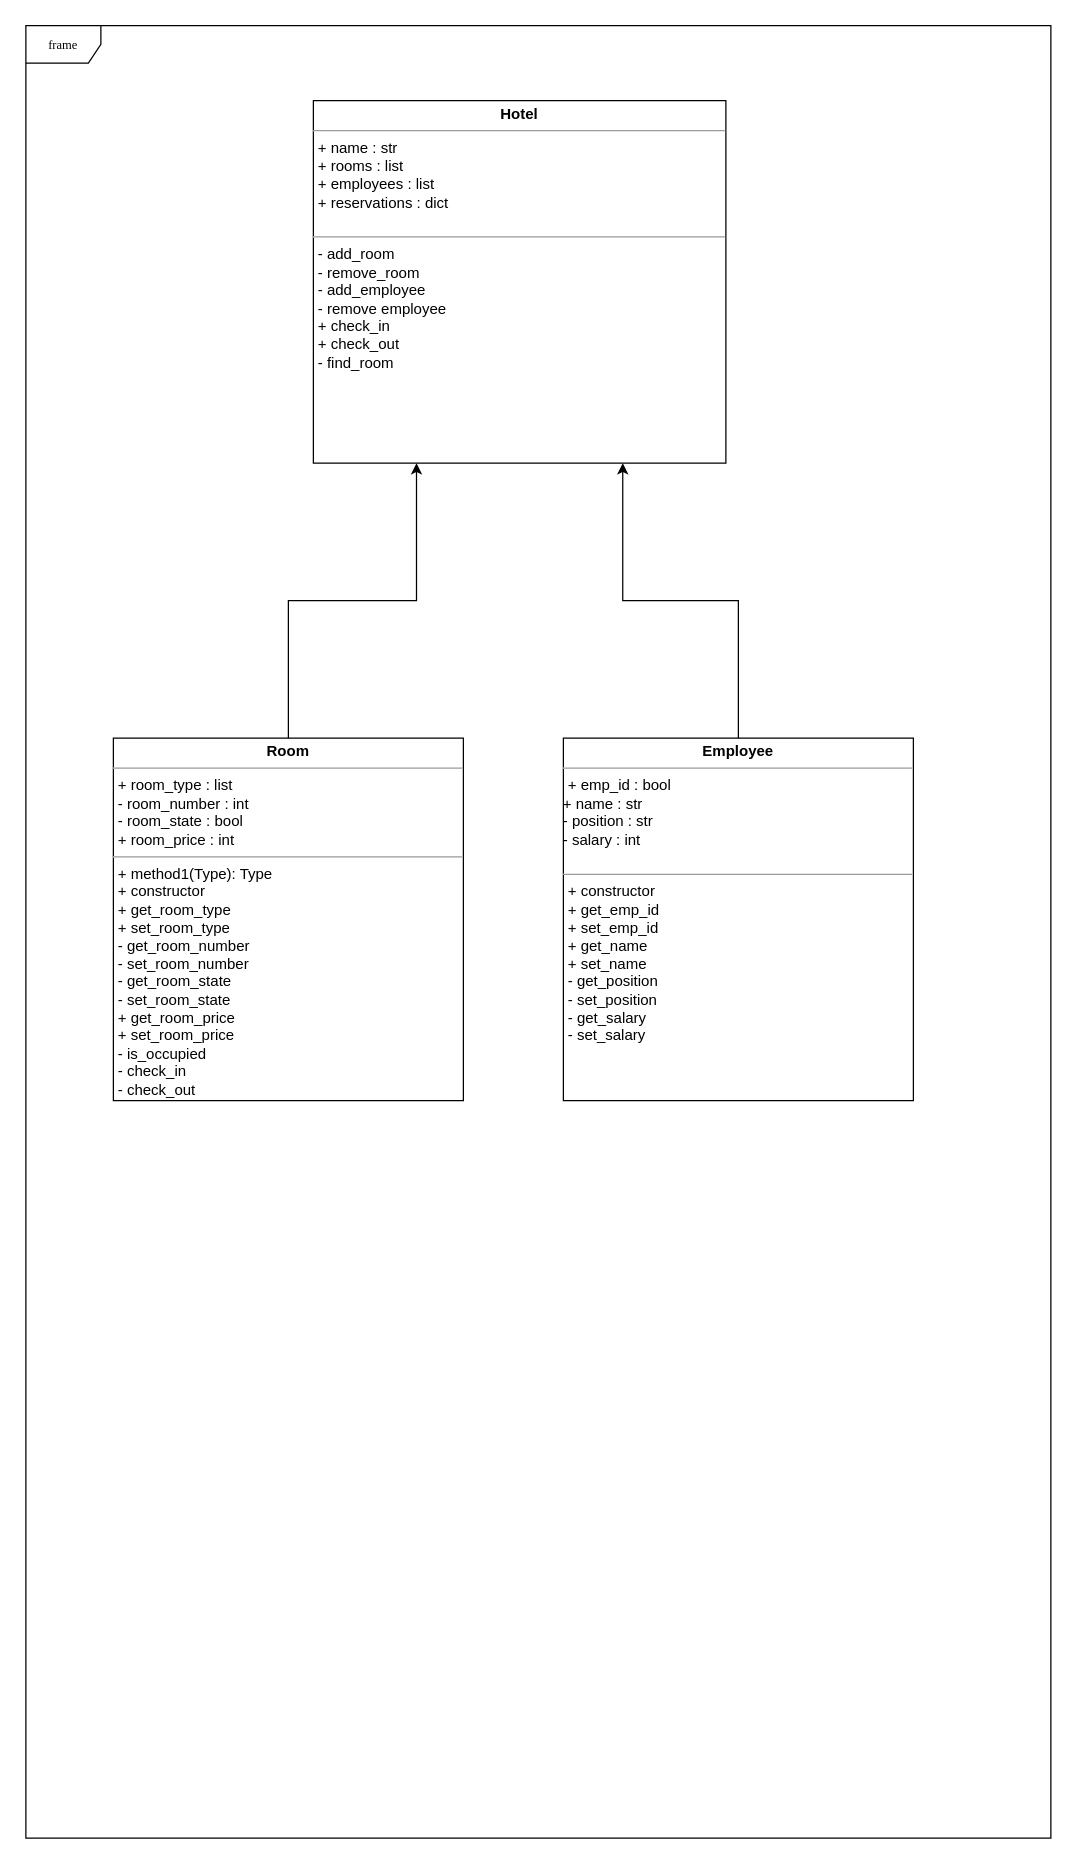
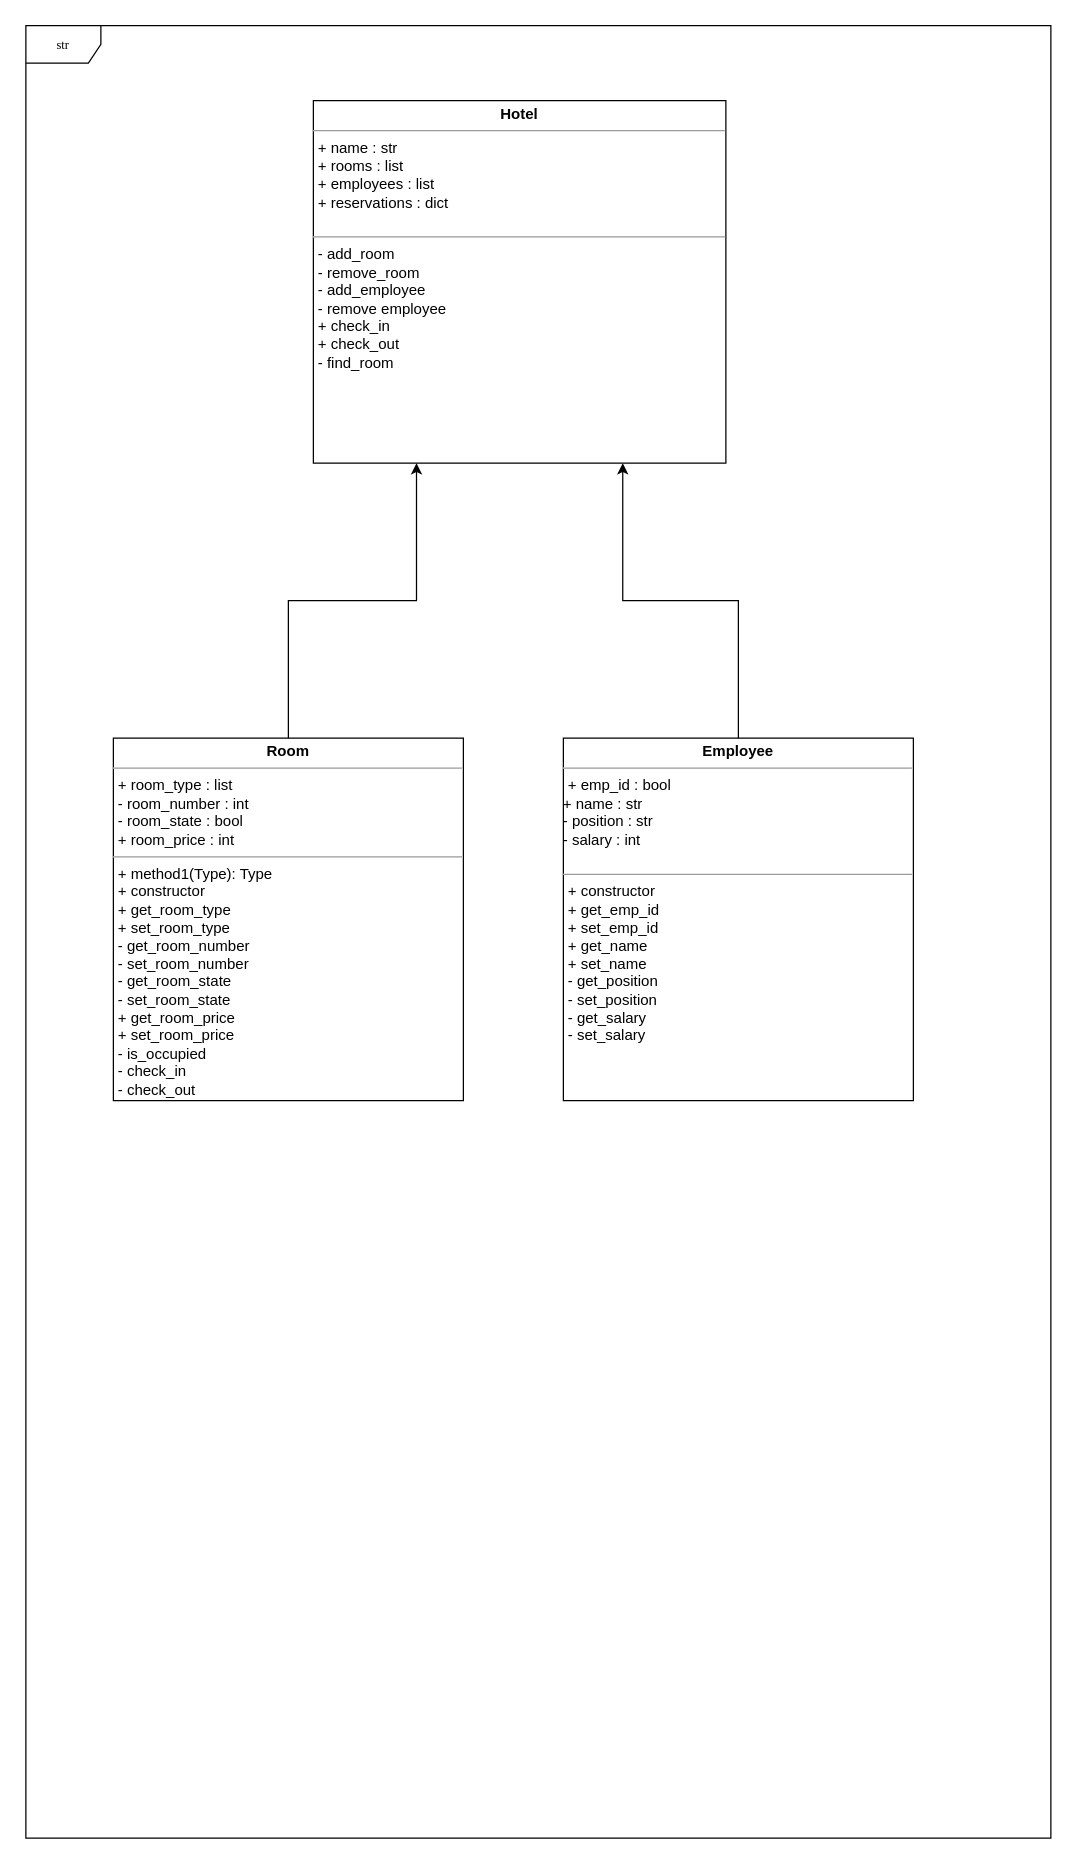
(63, 44) -> (63, 44)
